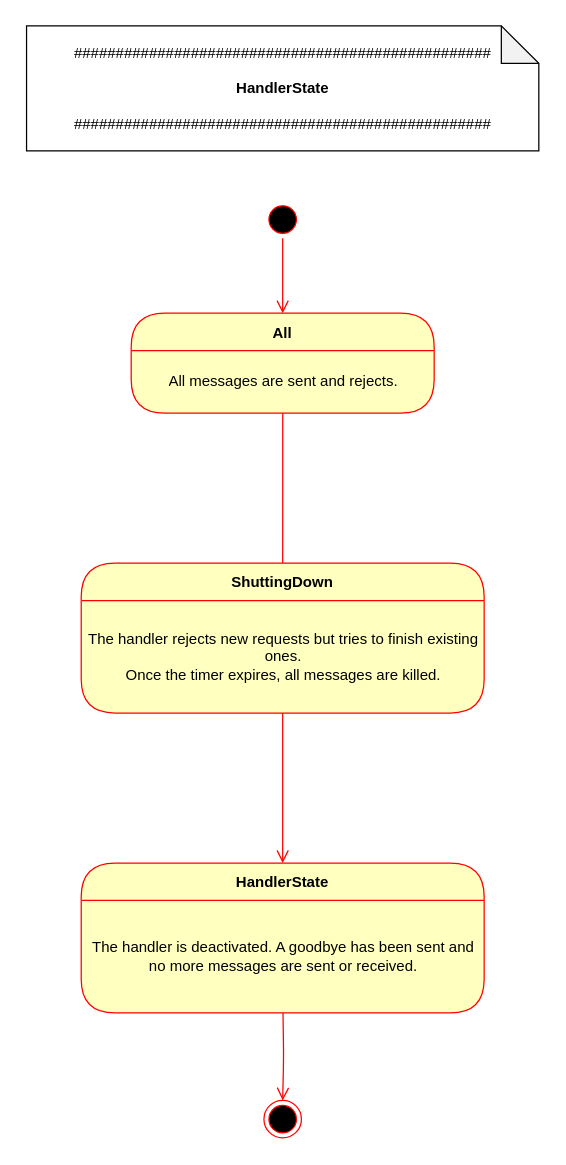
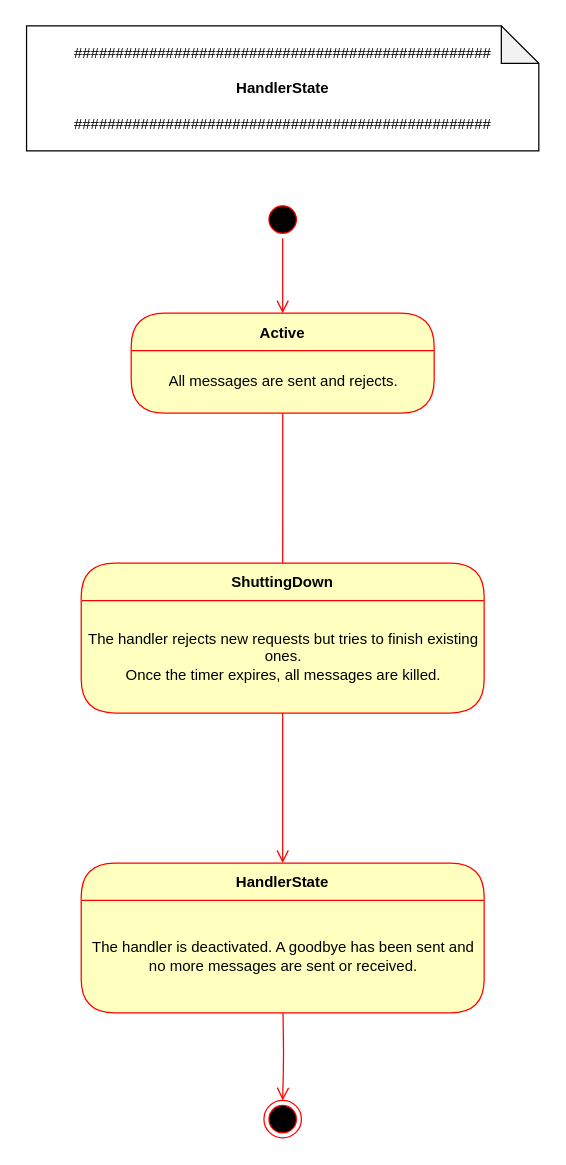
(282, 333) -> (282, 333)
